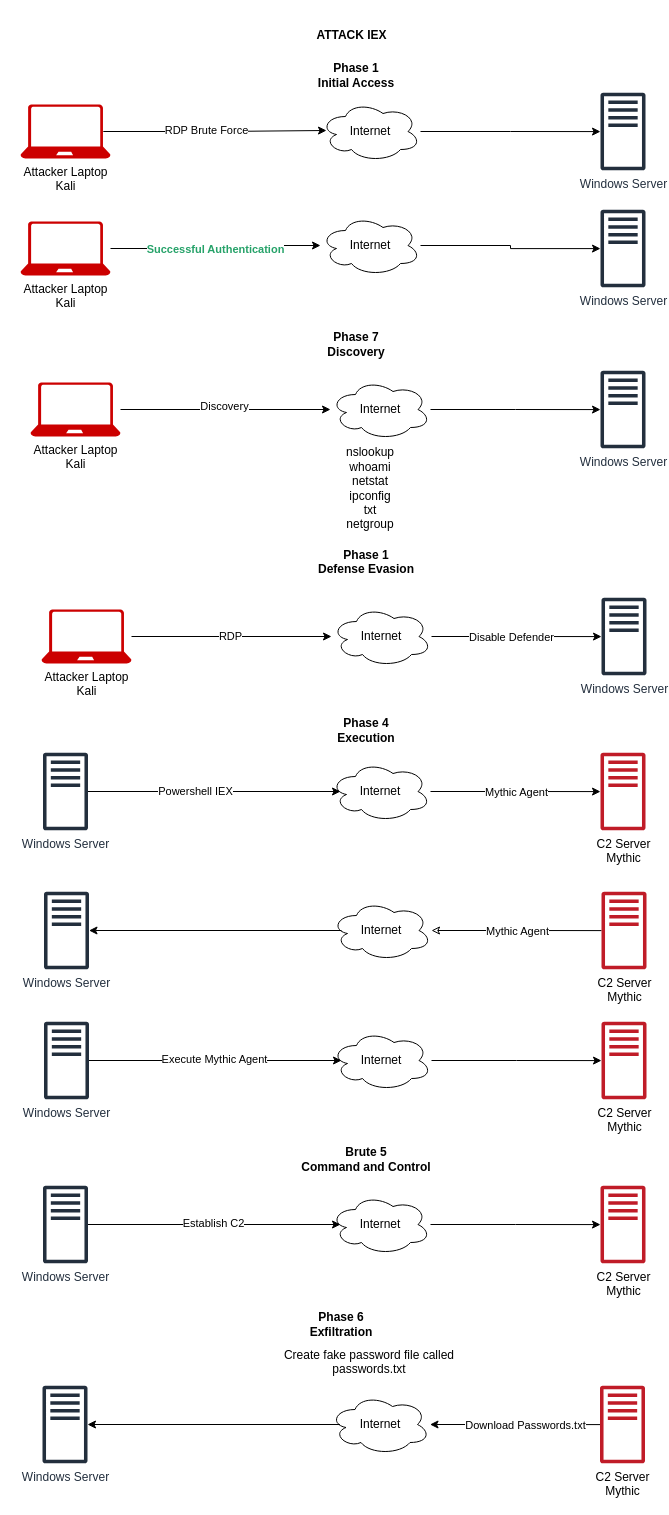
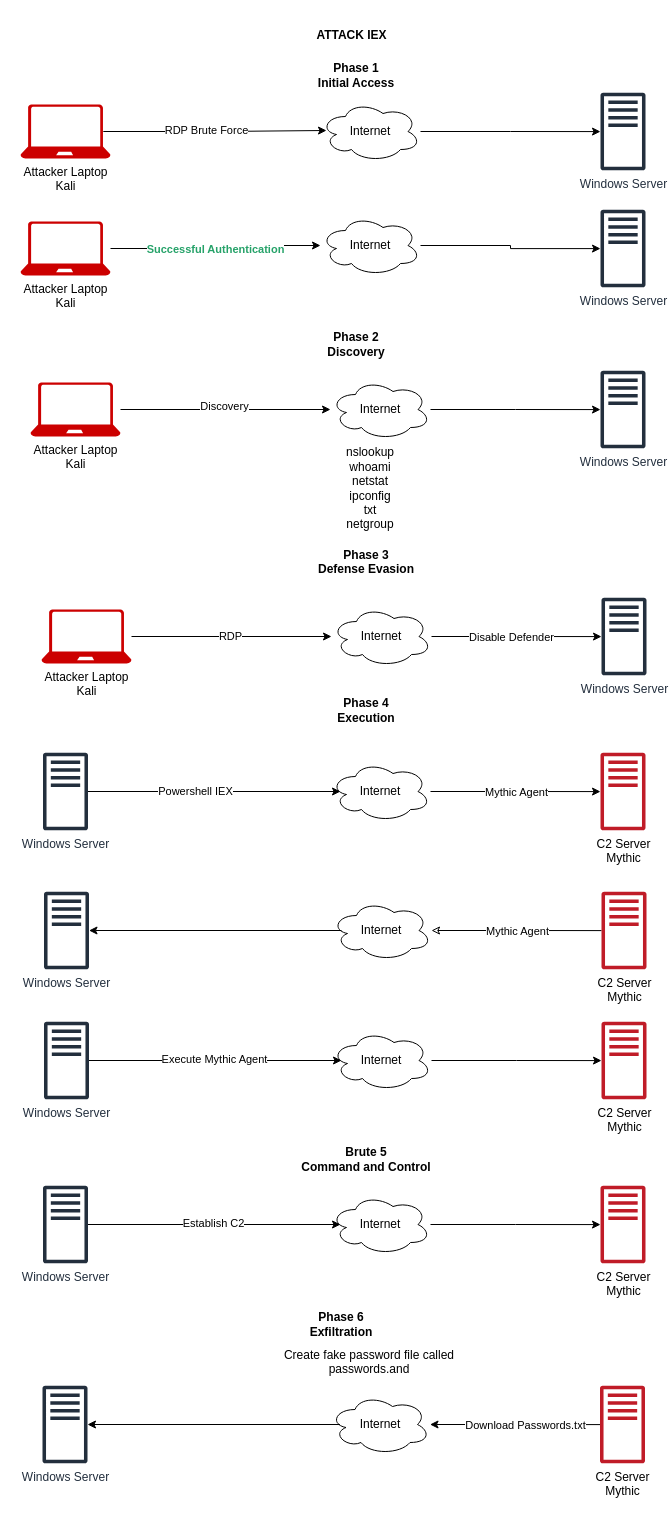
(357, 345) -> (357, 345)
(367, 570) -> (367, 570)
(367, 731) -> (367, 711)
(370, 1370) -> (370, 1370)
